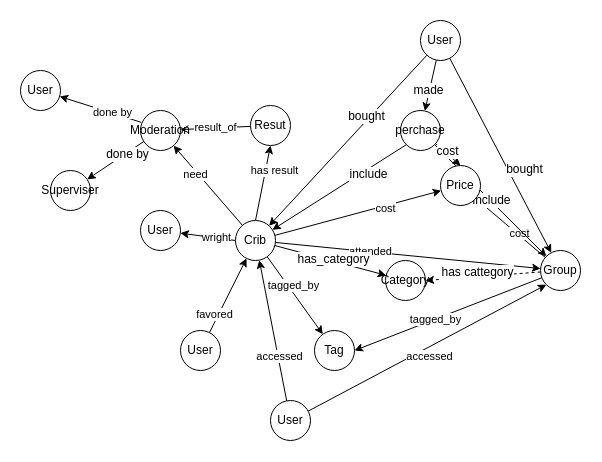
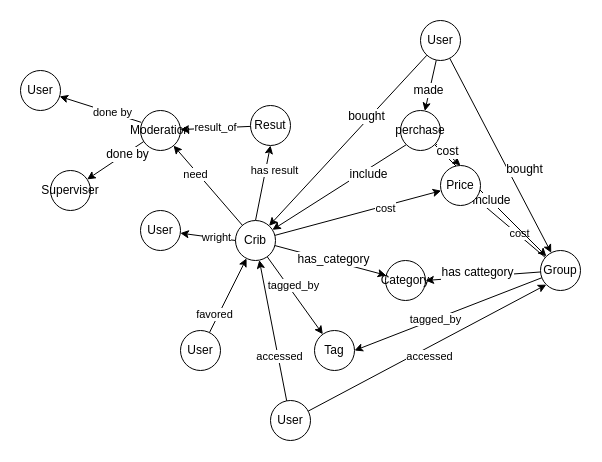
(186, 129) -> (188, 129)
(405, 255) -> none
(526, 273) -> (526, 273)
